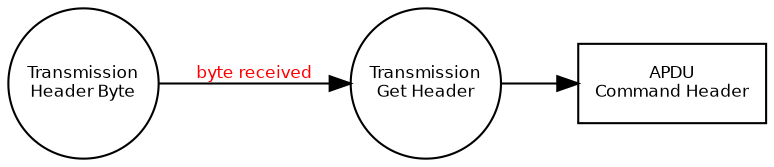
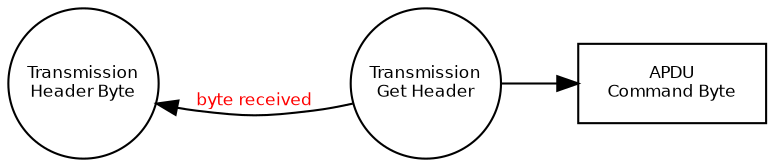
(244, 84) -> (265, 115)
(672, 84) -> (672, 84)
